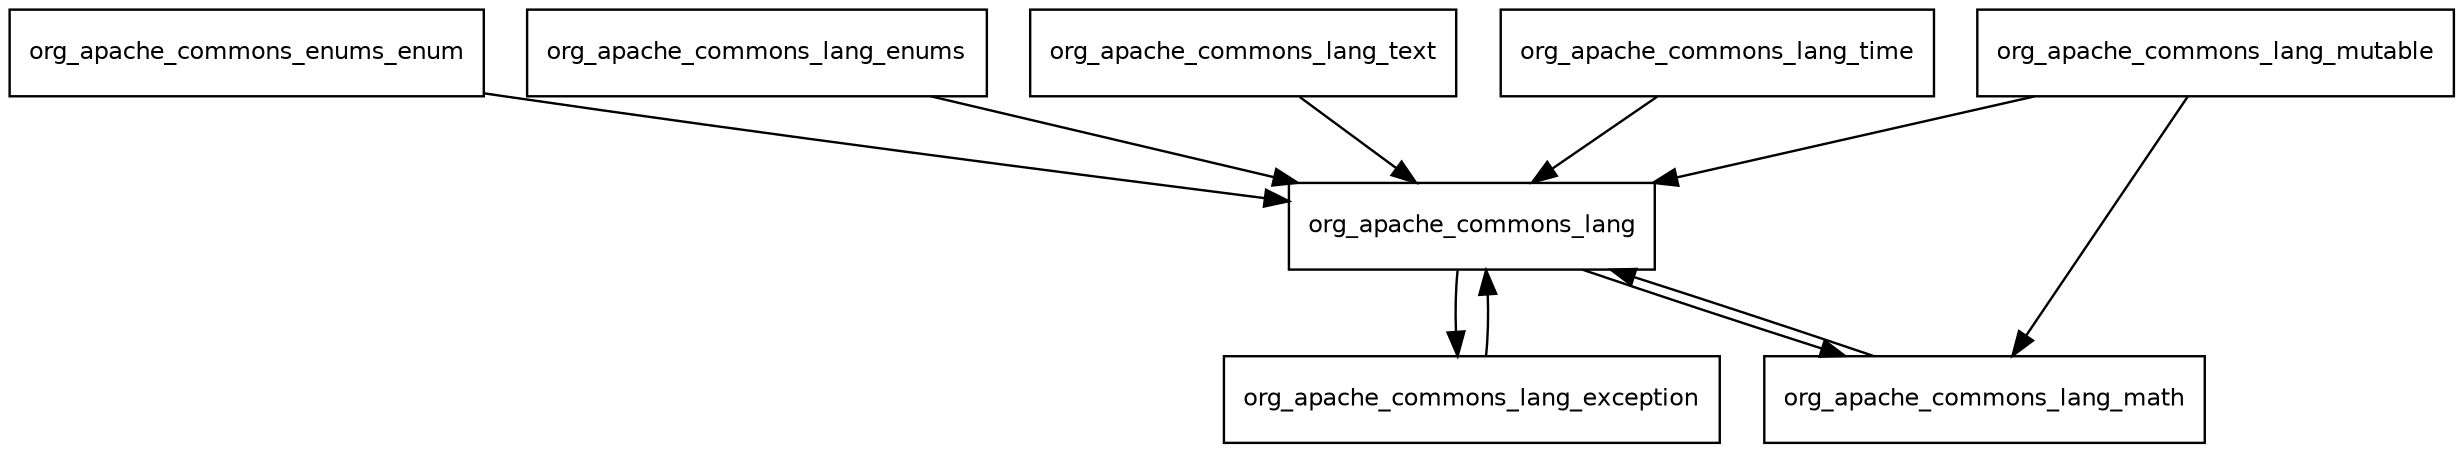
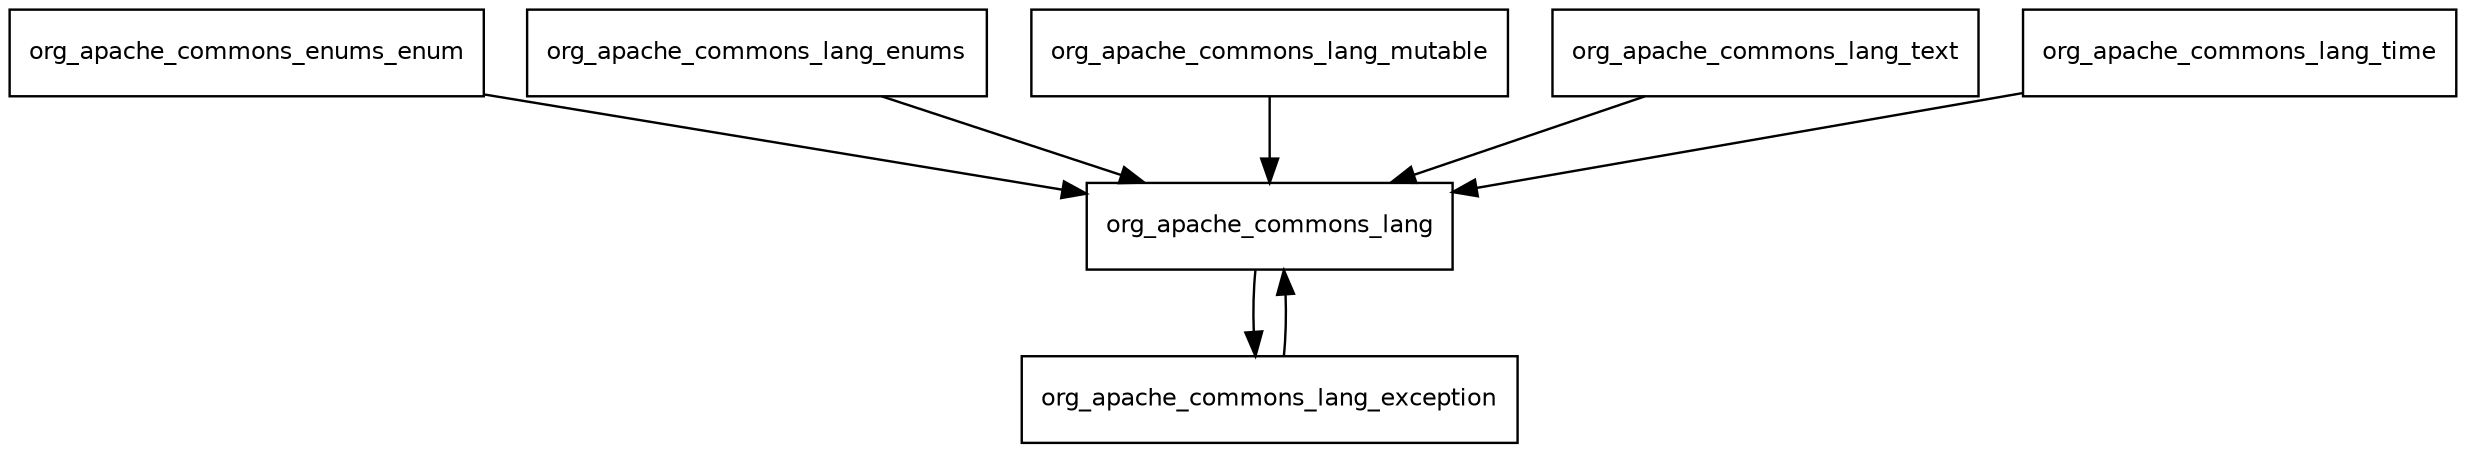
(1985, 400) -> none
